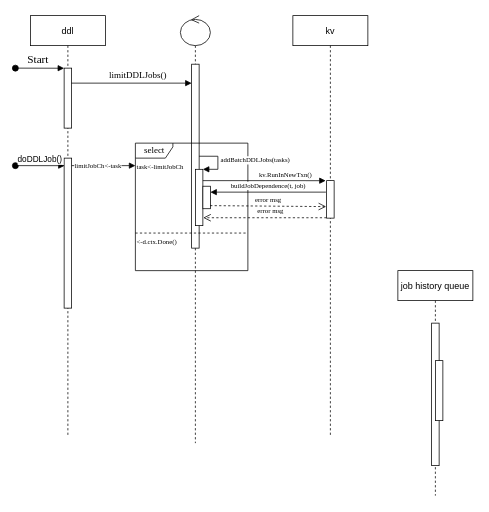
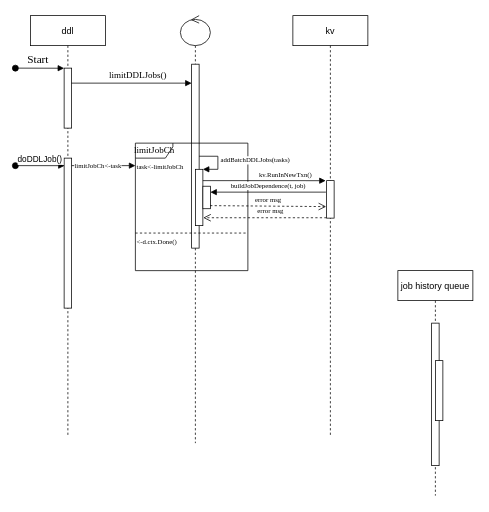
(155, 150) -> (155, 150)
